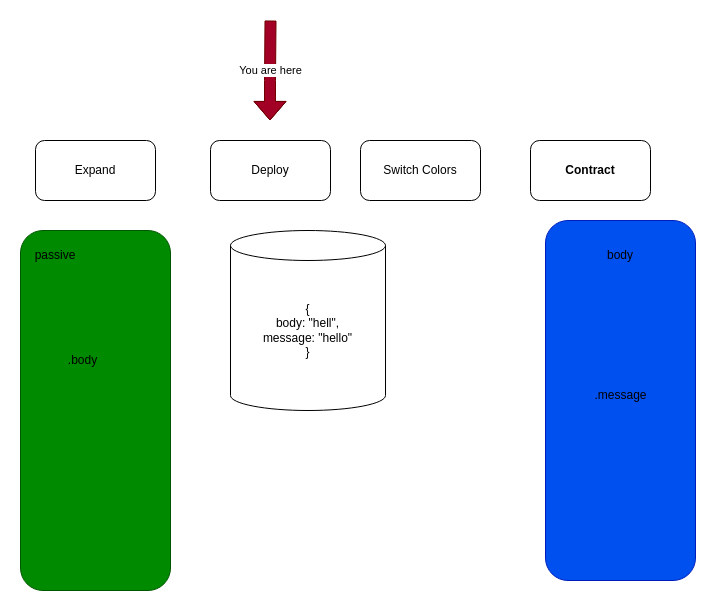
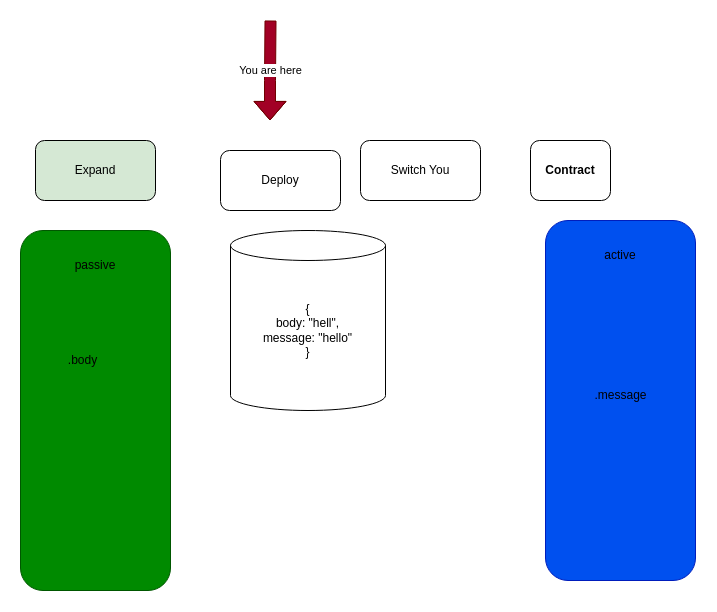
(96, 171) -> (96, 171)
(271, 171) -> (281, 181)
(421, 171) -> (421, 171)
(591, 171) -> (571, 171)
(56, 256) -> (96, 266)
(621, 256) -> (621, 256)
